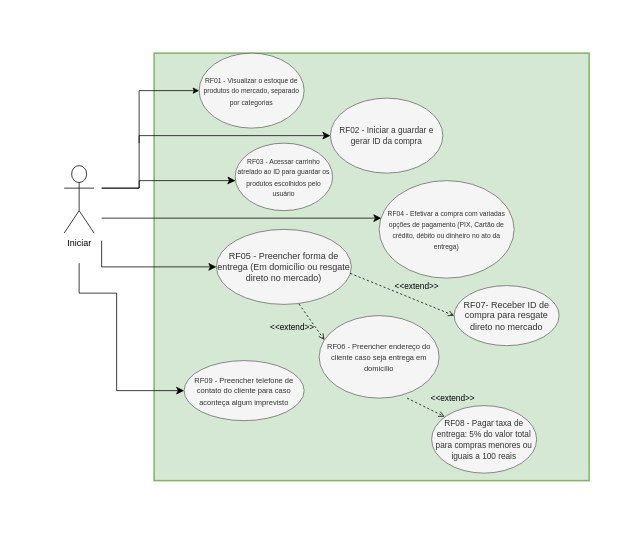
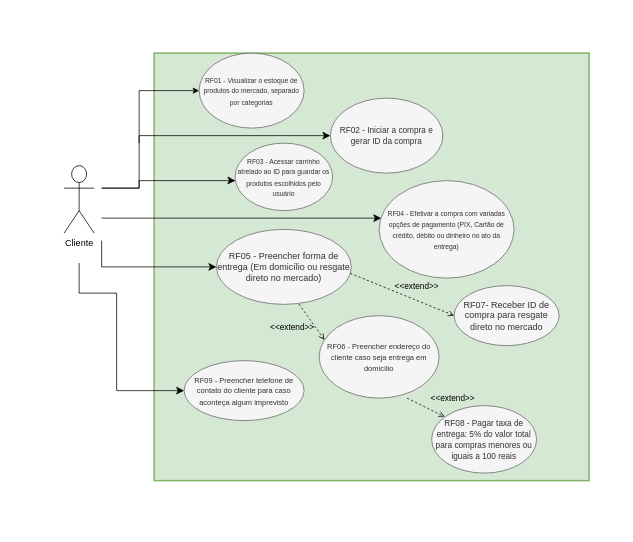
(387, 135) -> (387, 135)
(80, 244) -> (80, 244)
